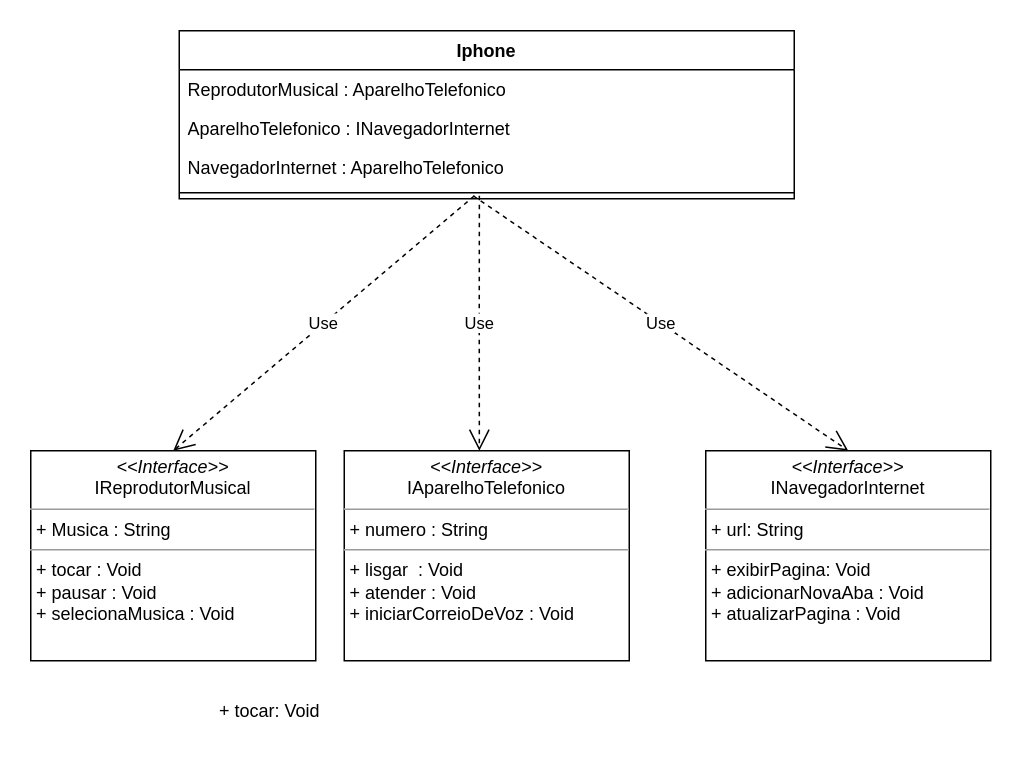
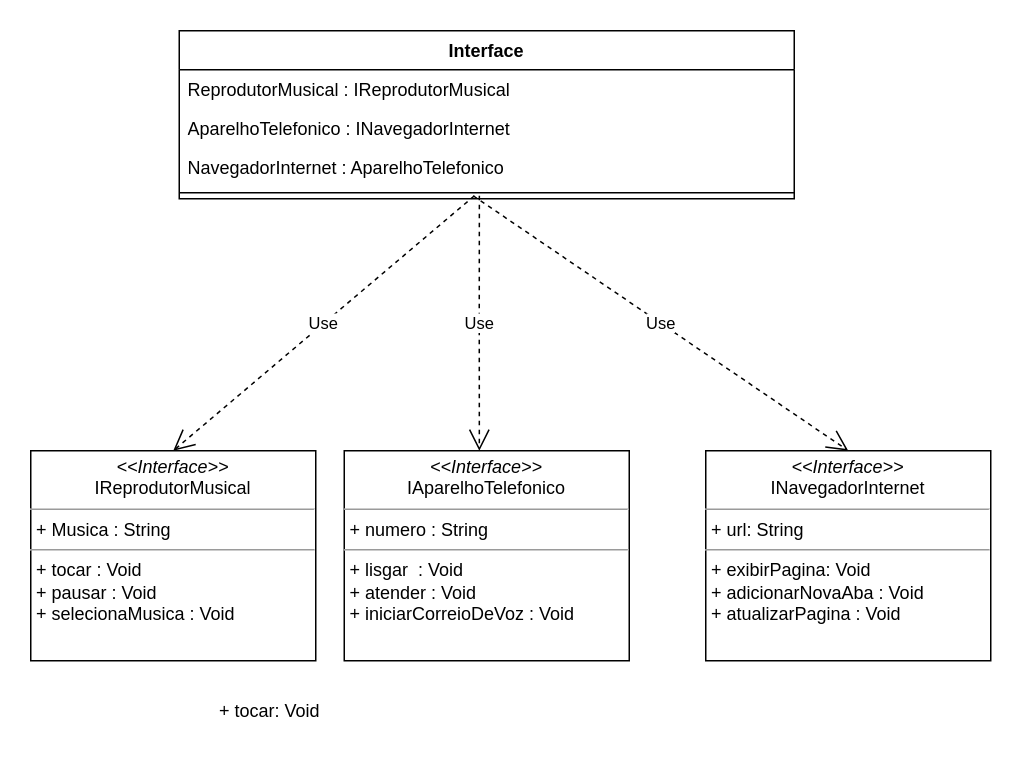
(487, 52) -> (487, 52)
(361, 91) -> (363, 91)
